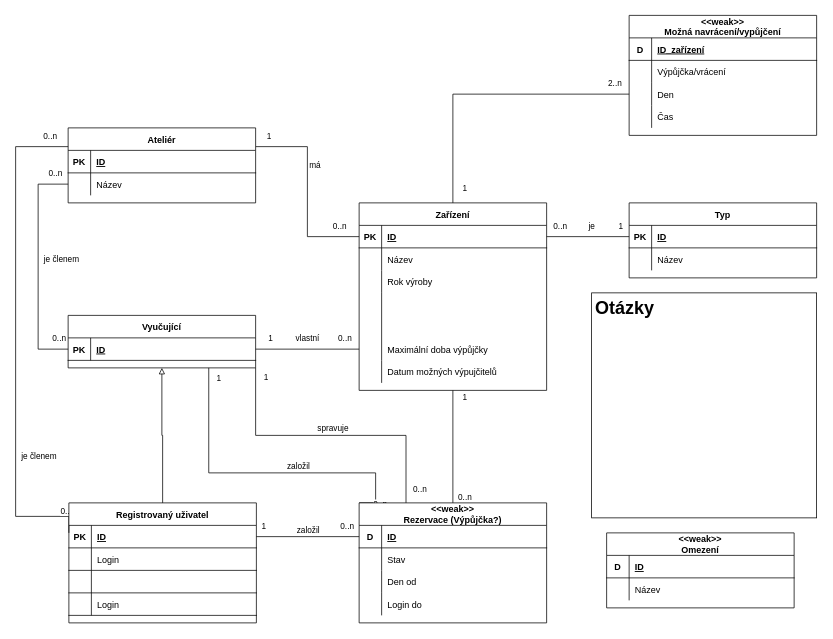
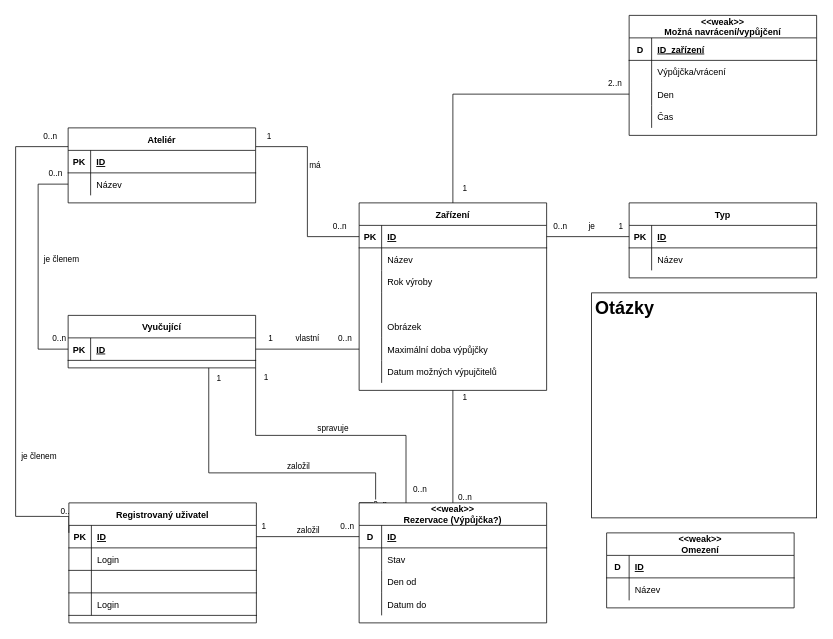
none -> (464, 327)
(162, 438) -> none
(405, 605) -> (406, 605)
